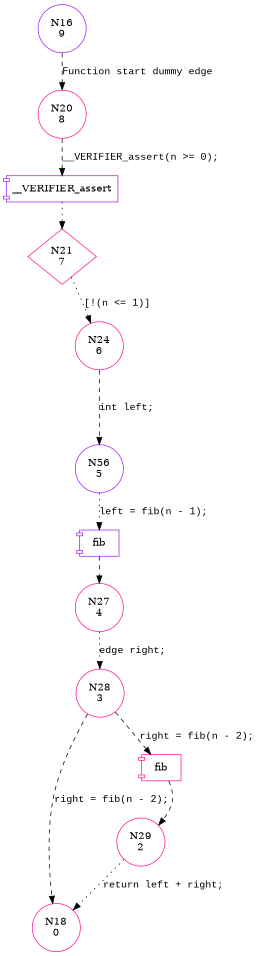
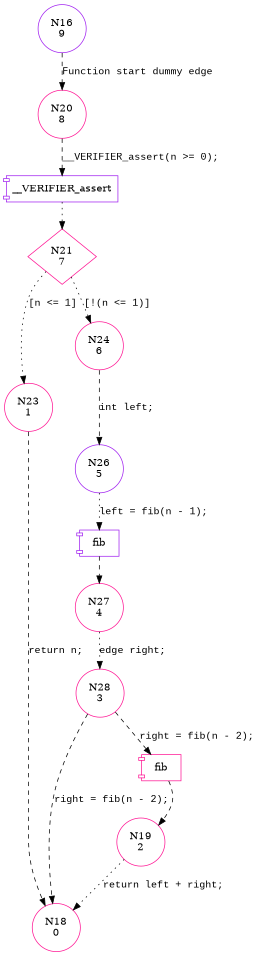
none -> (29, 407)
(99, 469) -> (99, 469)
(141, 842) -> (141, 842)
